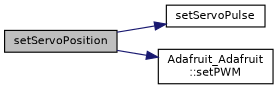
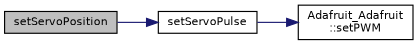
(132, 53) -> (272, 22)
